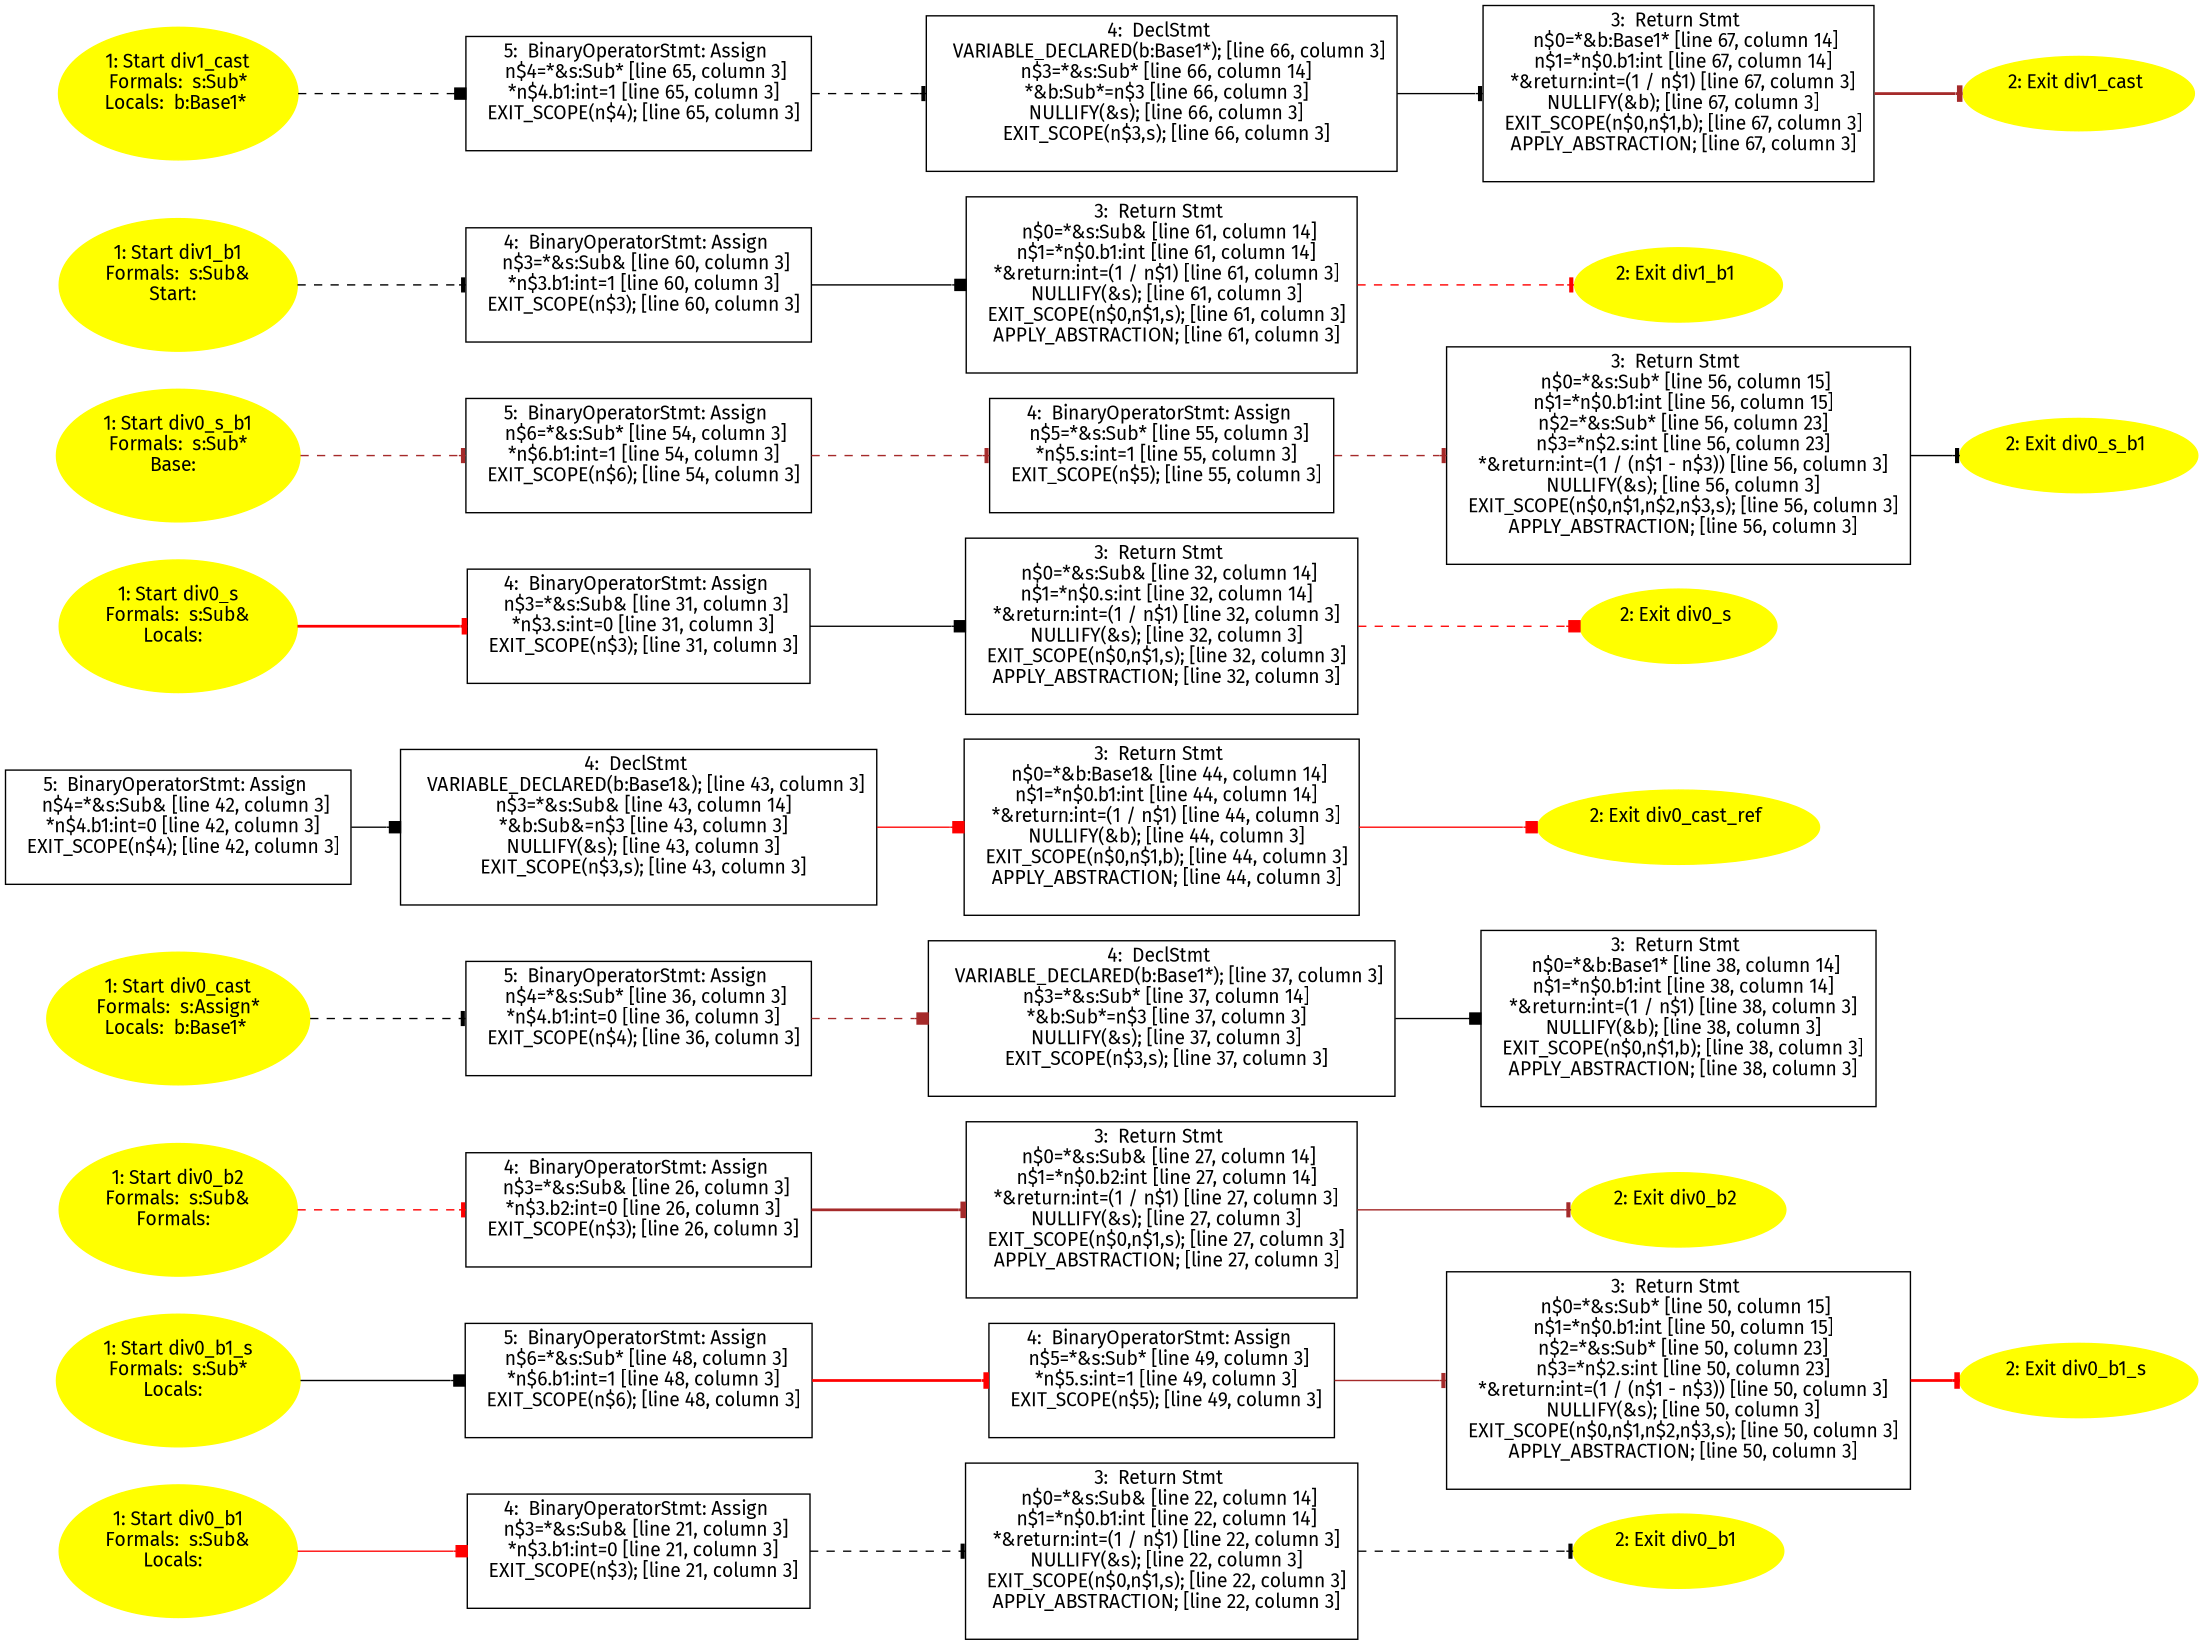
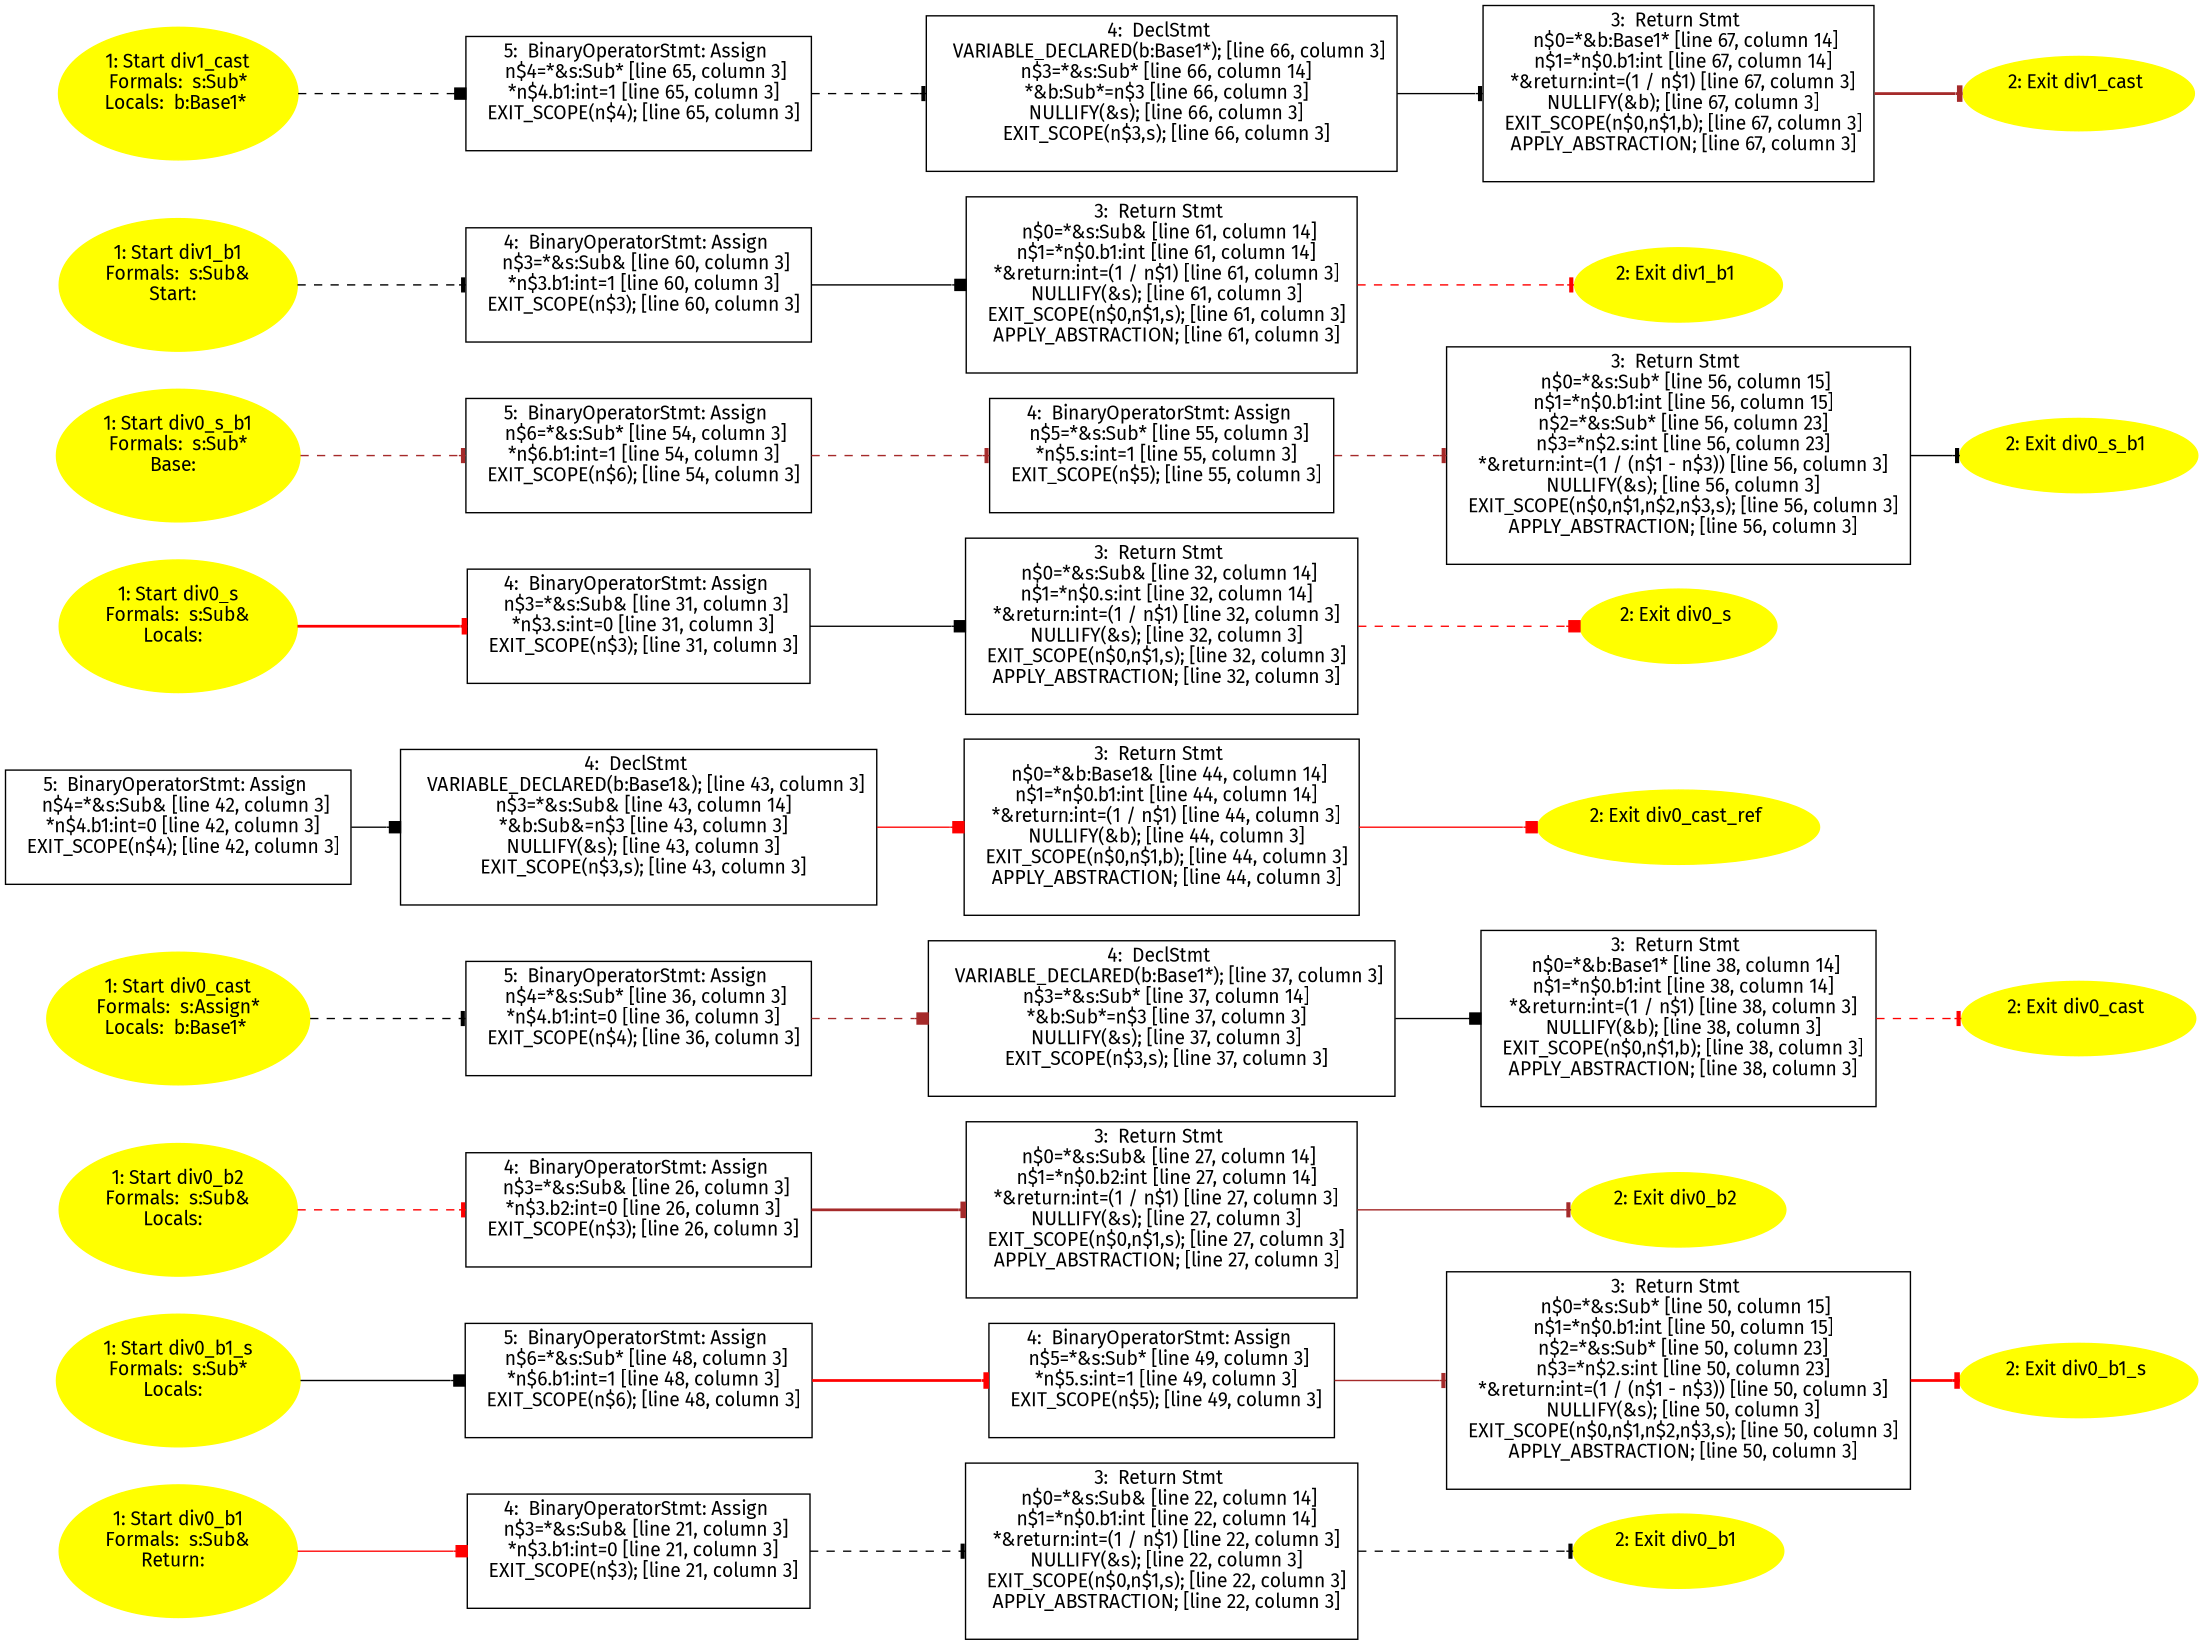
none -> (2079, 1019)
(178, 1210) -> (178, 1210)
(178, 1551) -> (178, 1551)
